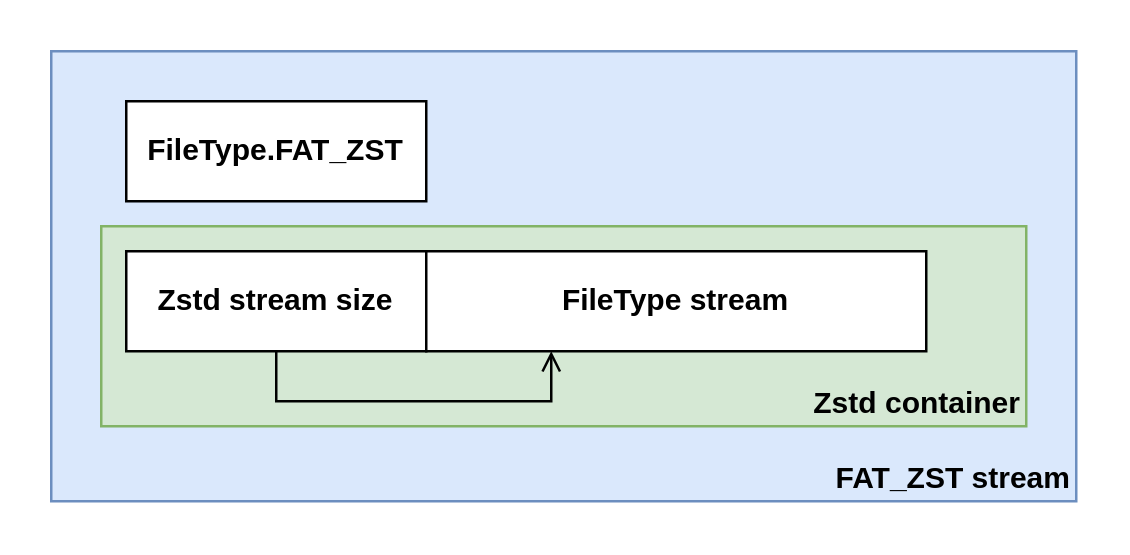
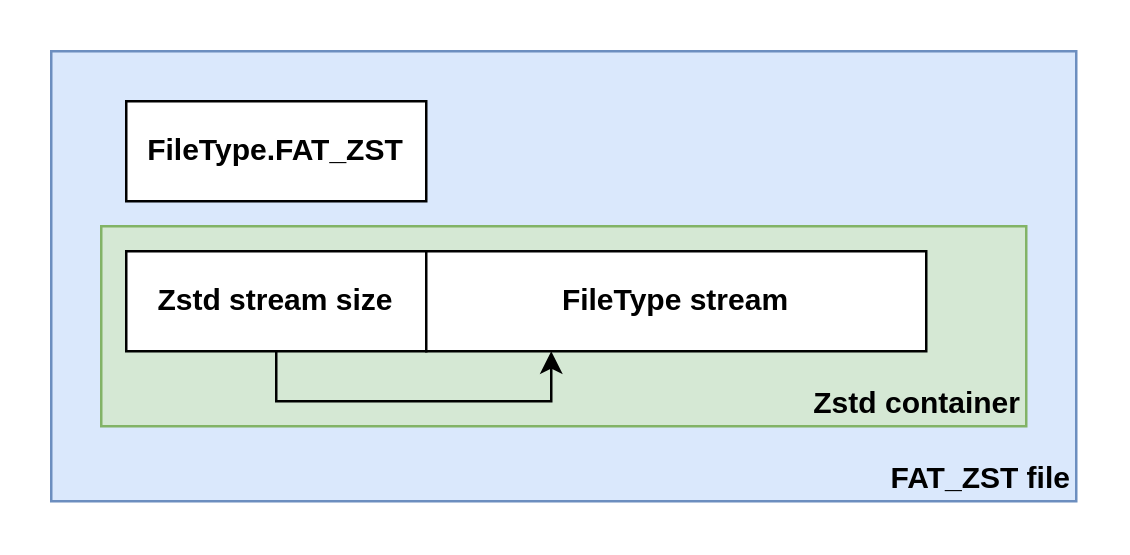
(551, 365) -> (551, 369)
(958, 476) -> (982, 476)
